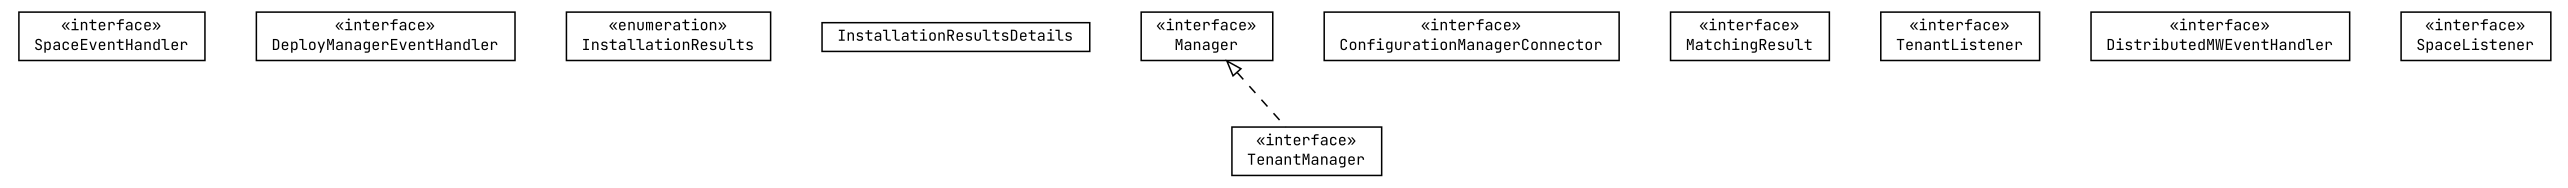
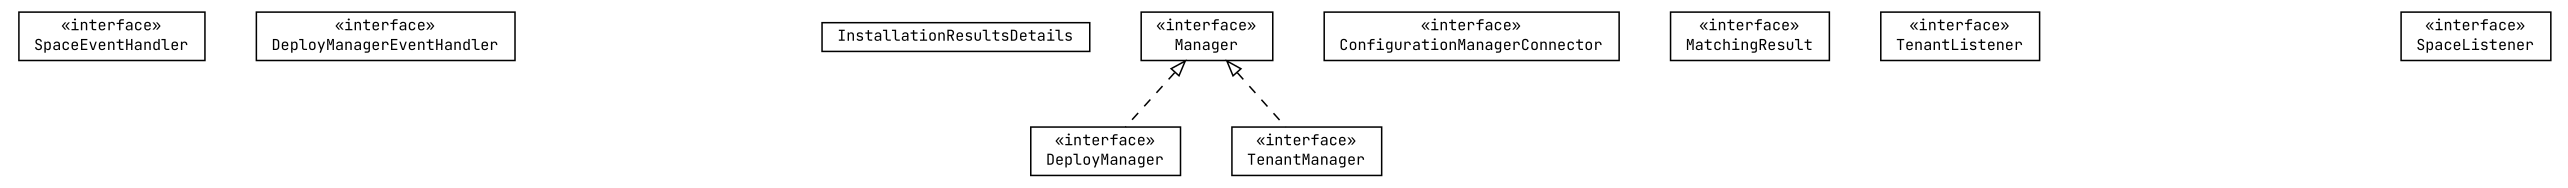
(668, 36) -> none
(2220, 36) -> none
none -> (1105, 151)
